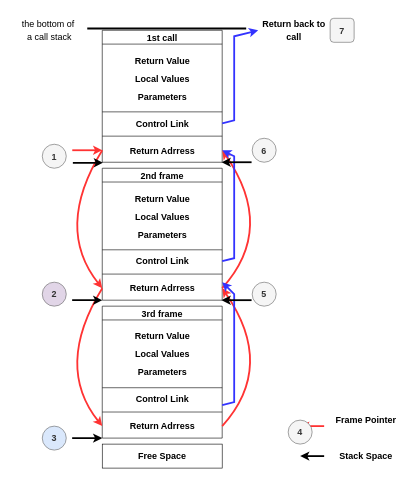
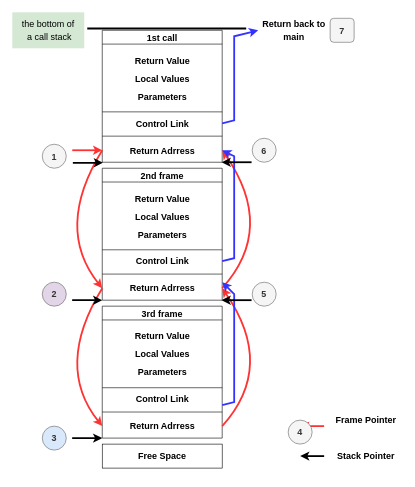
(48, 30) -> (48, 30)
(294, 30) -> (294, 30)
(366, 456) -> (366, 456)
